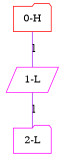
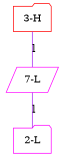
(32, 19) -> (32, 19)
(32, 80) -> (32, 80)
